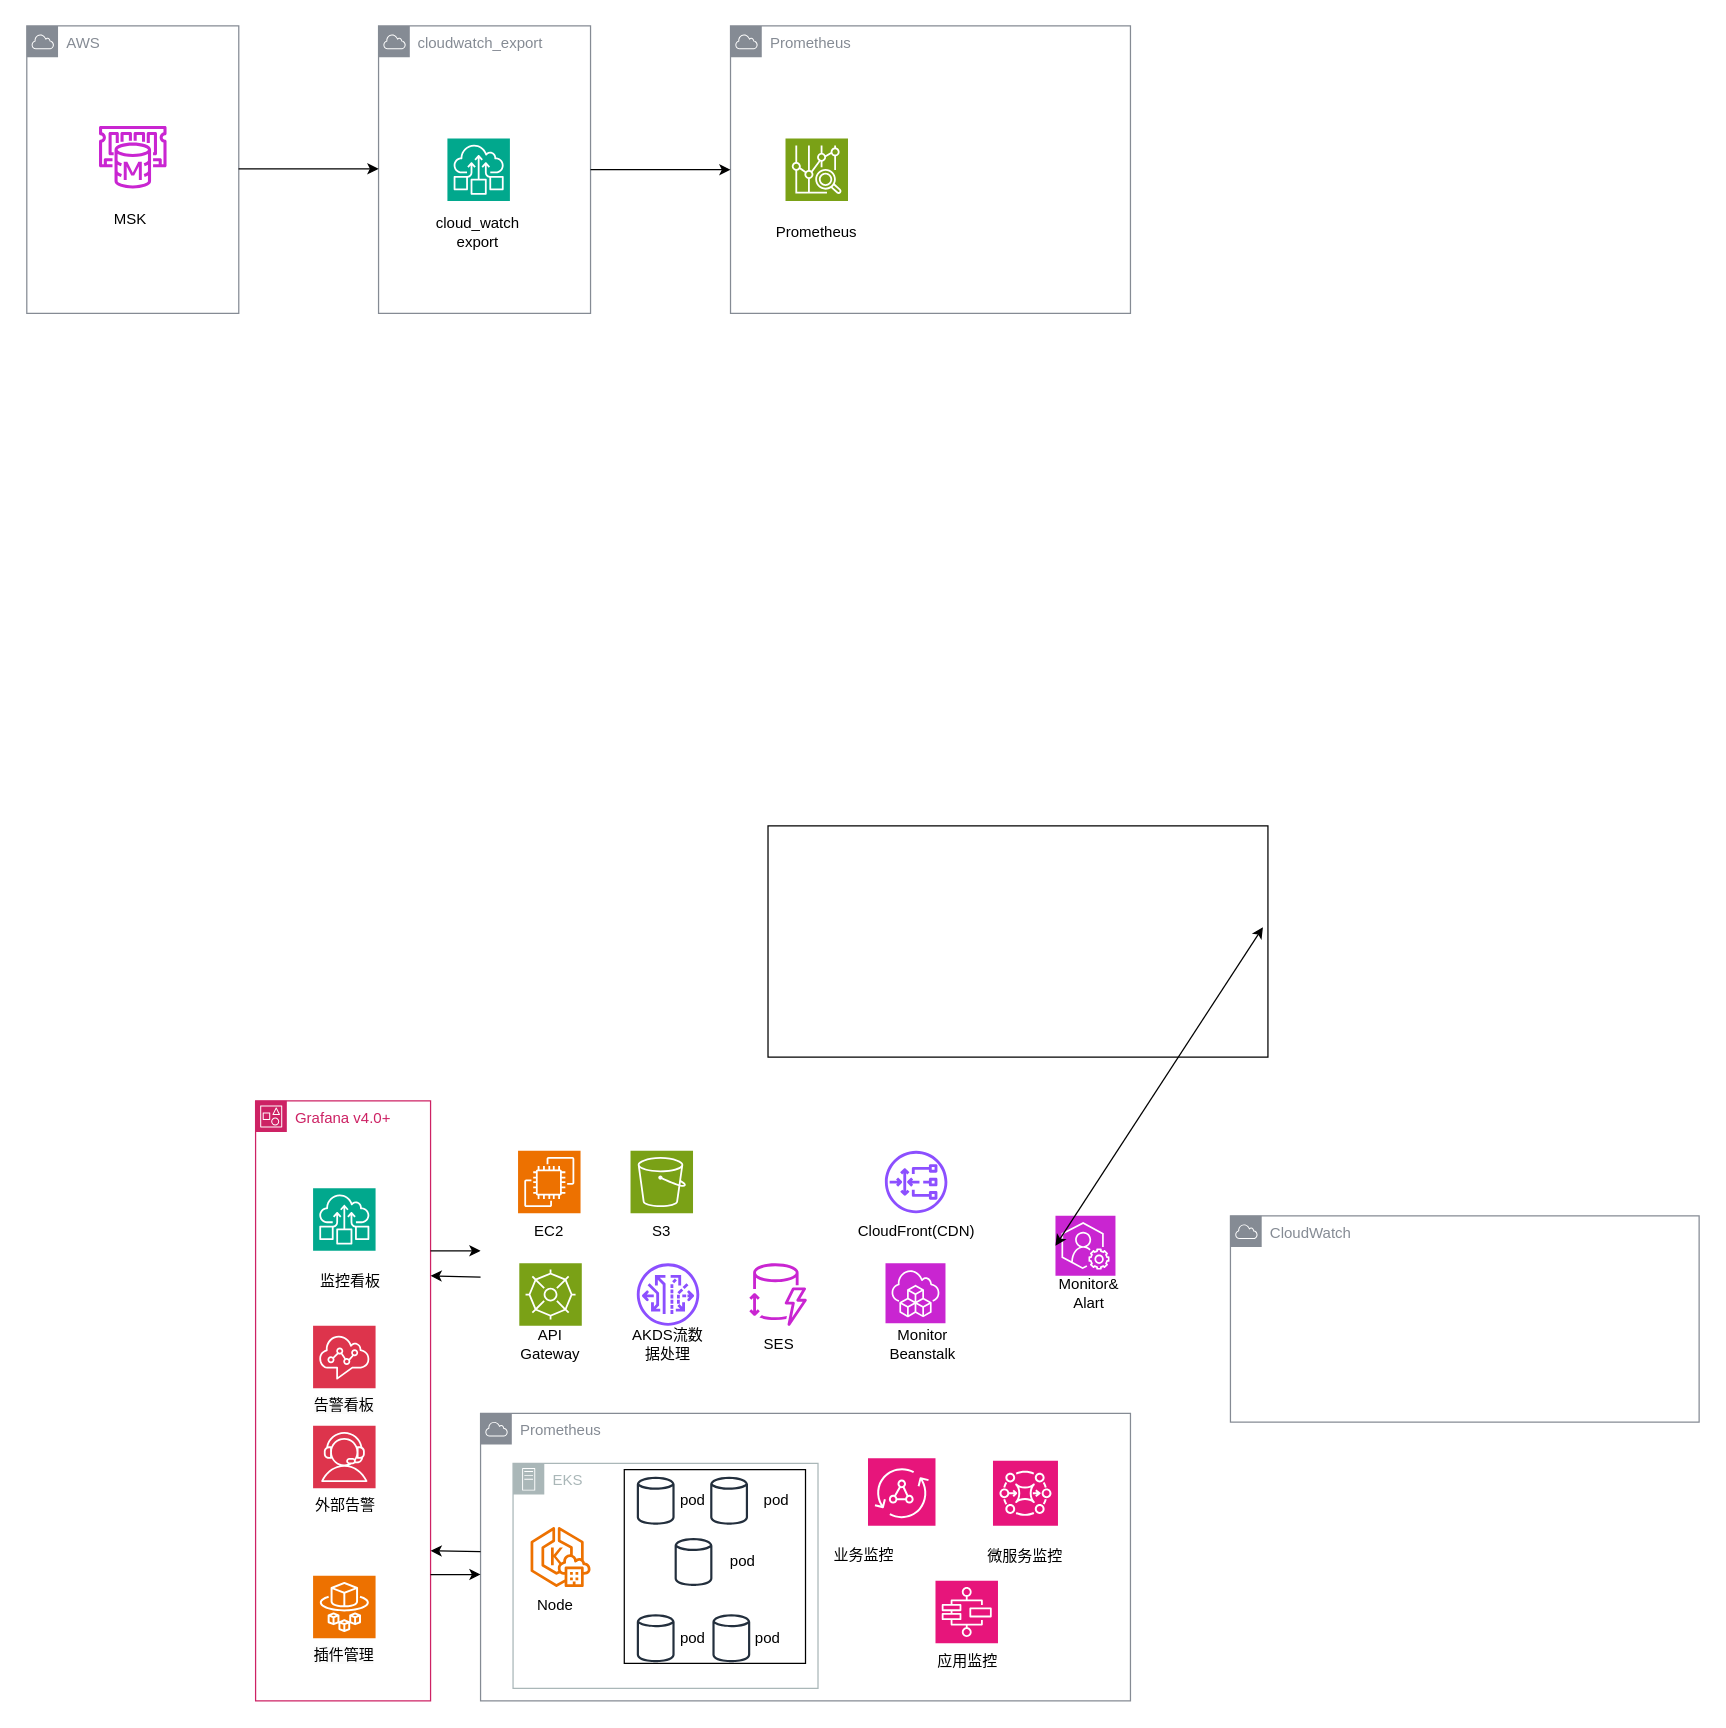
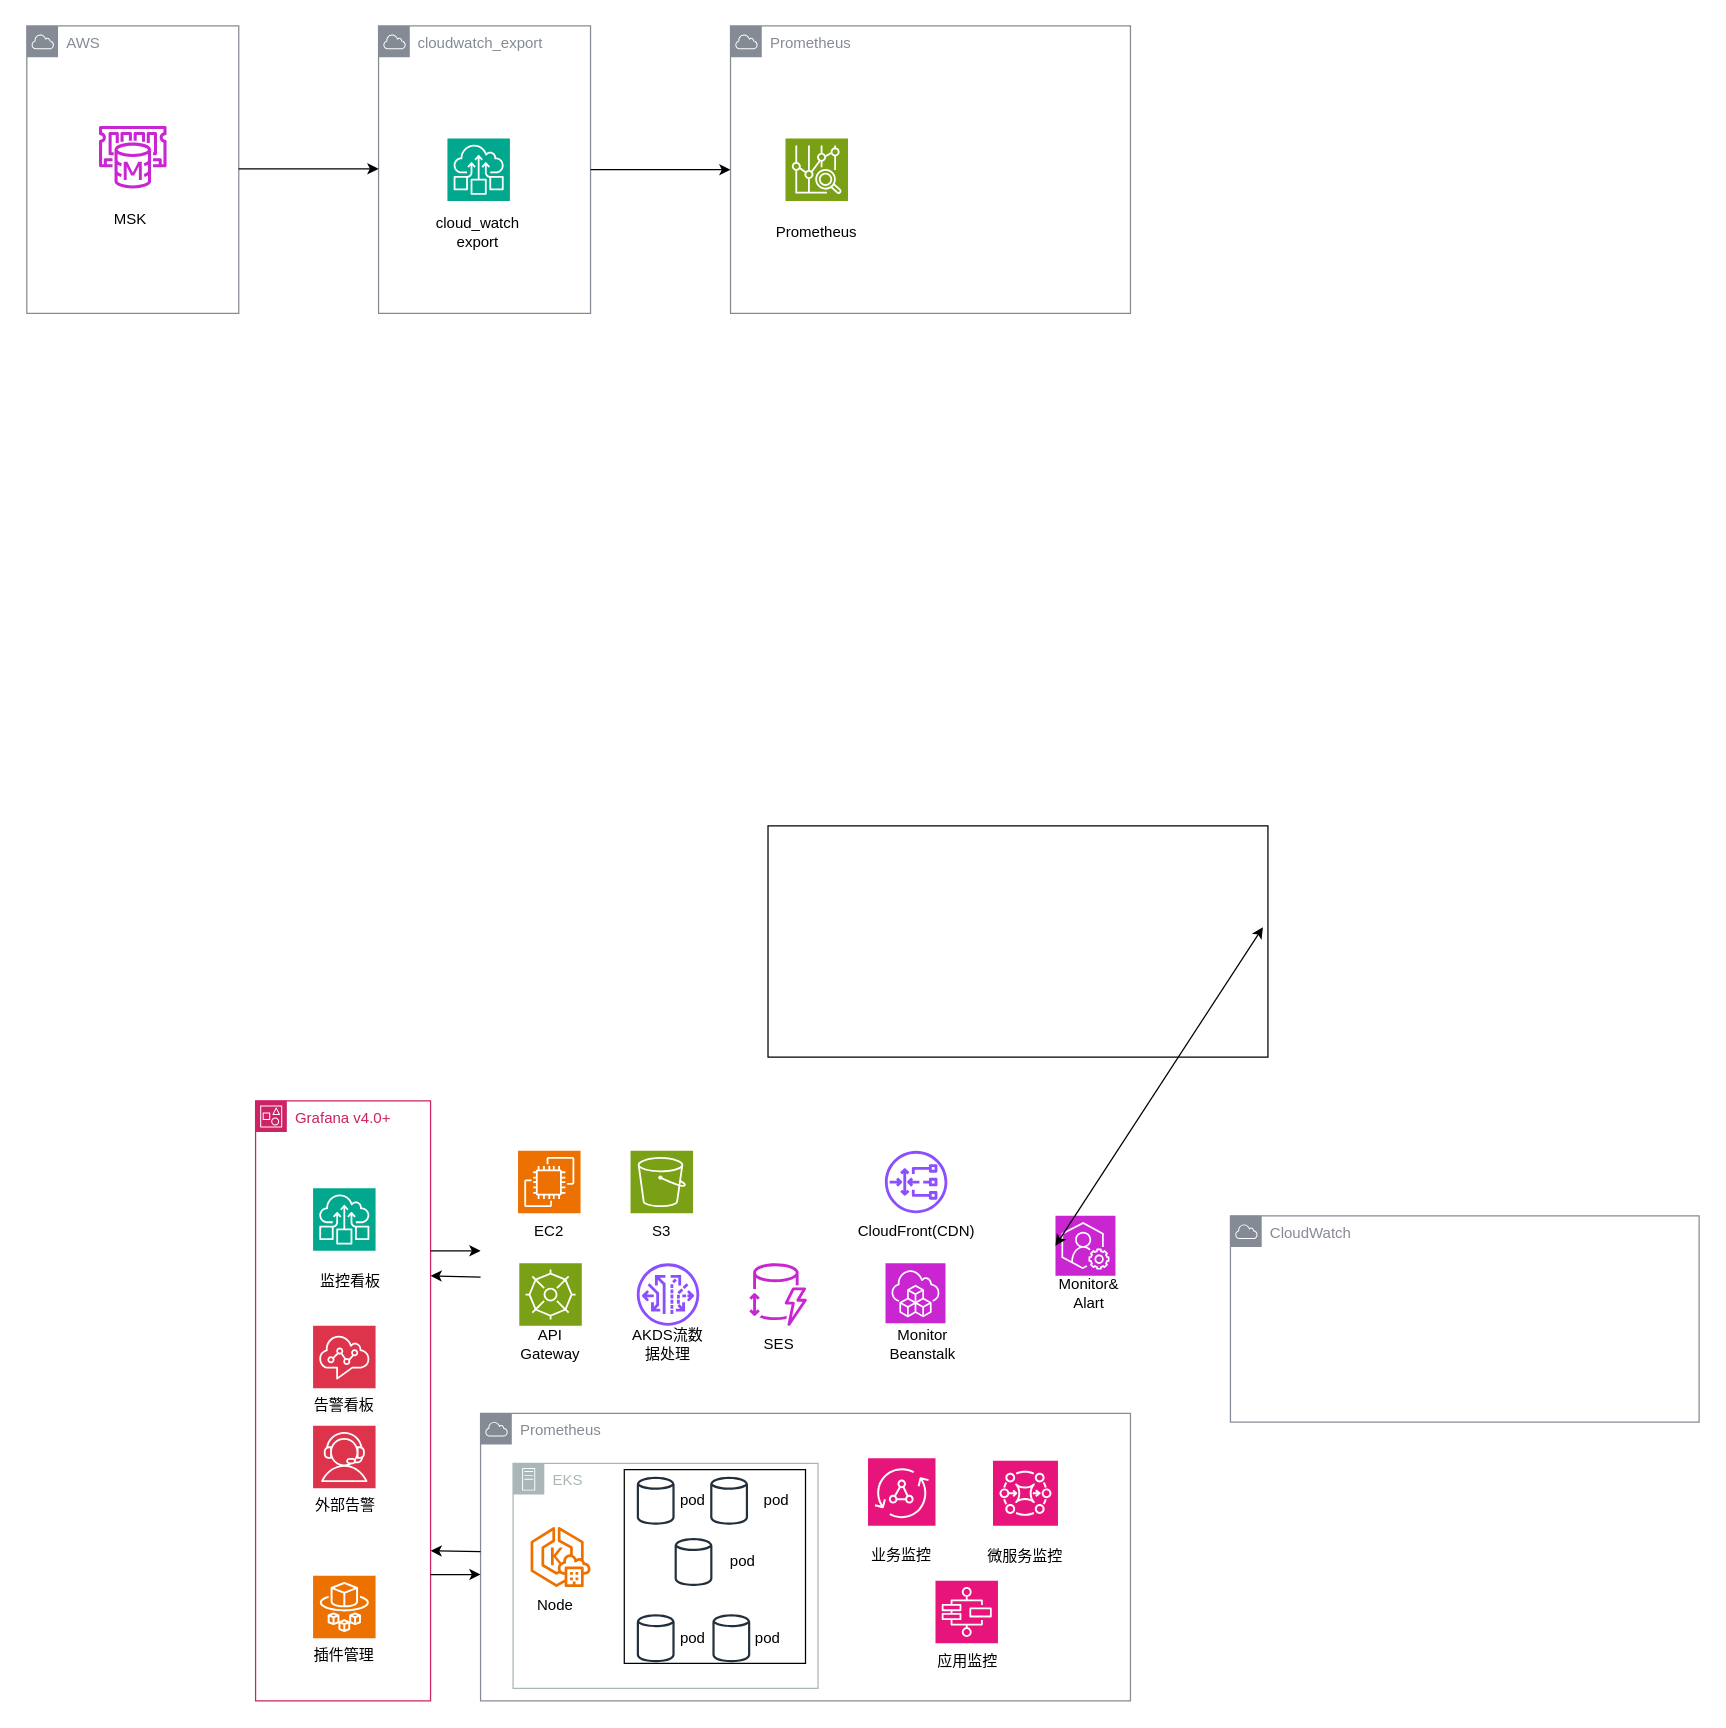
(864, 1556) -> (902, 1556)
